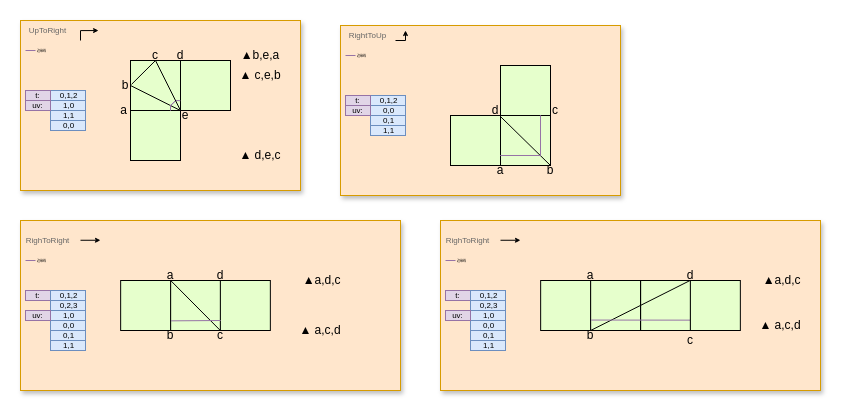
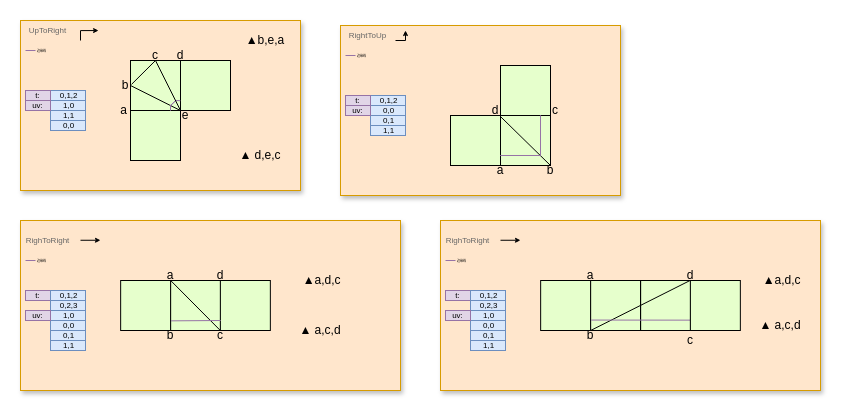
(261, 56) -> (266, 41)
(261, 76) -> none
